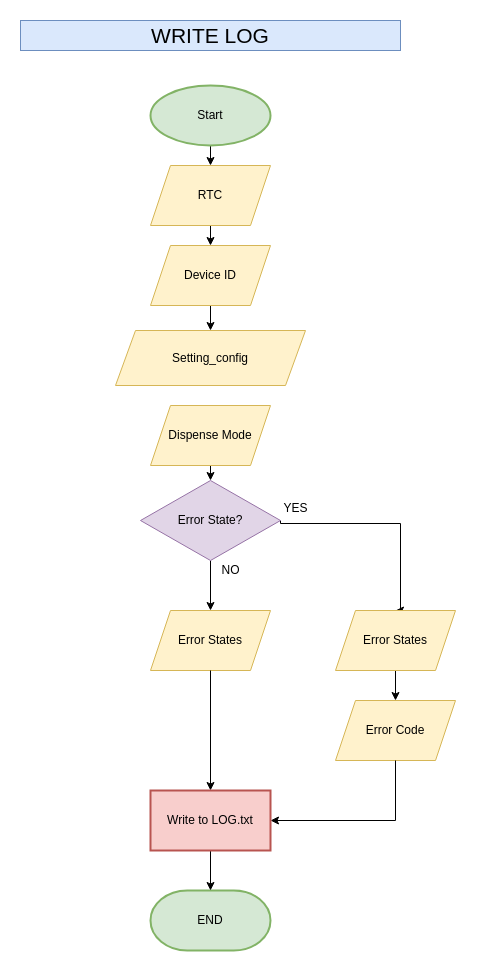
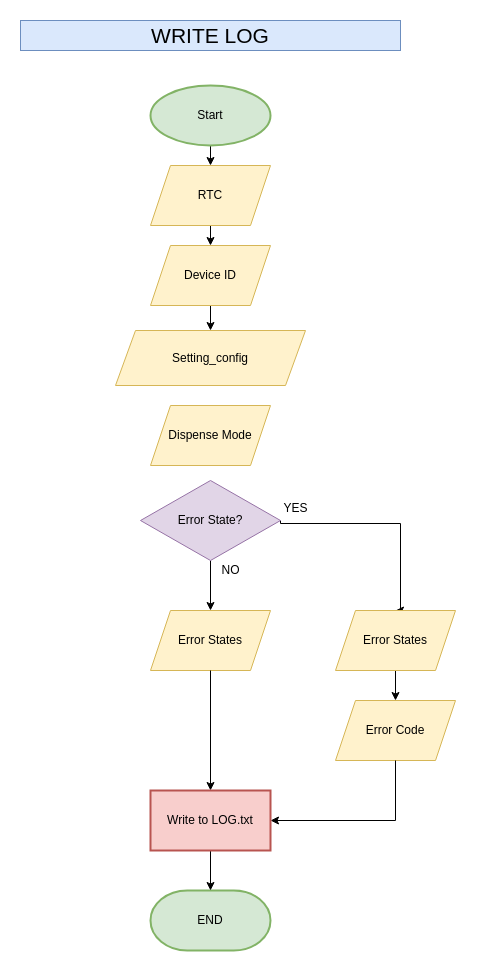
(211, 470) -> none
